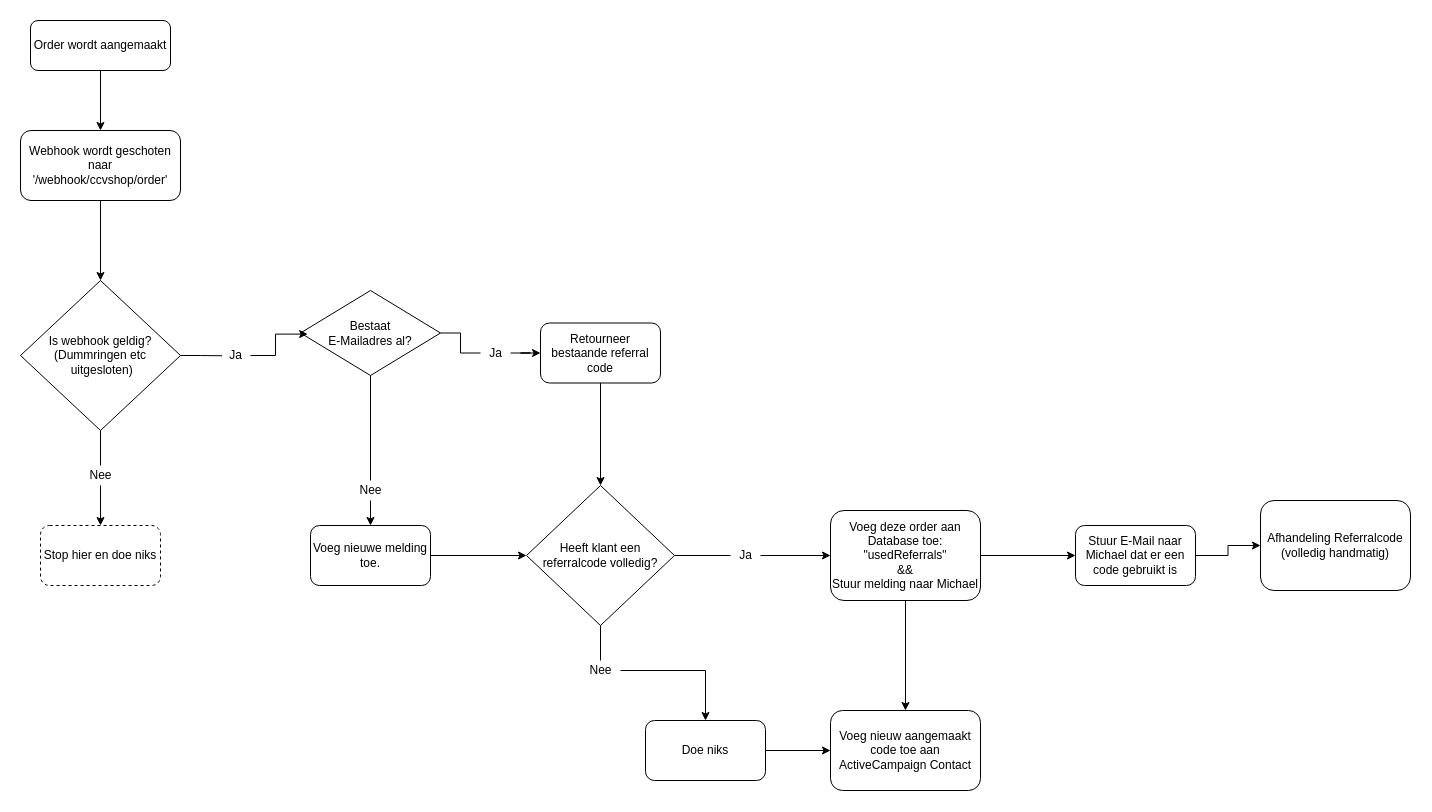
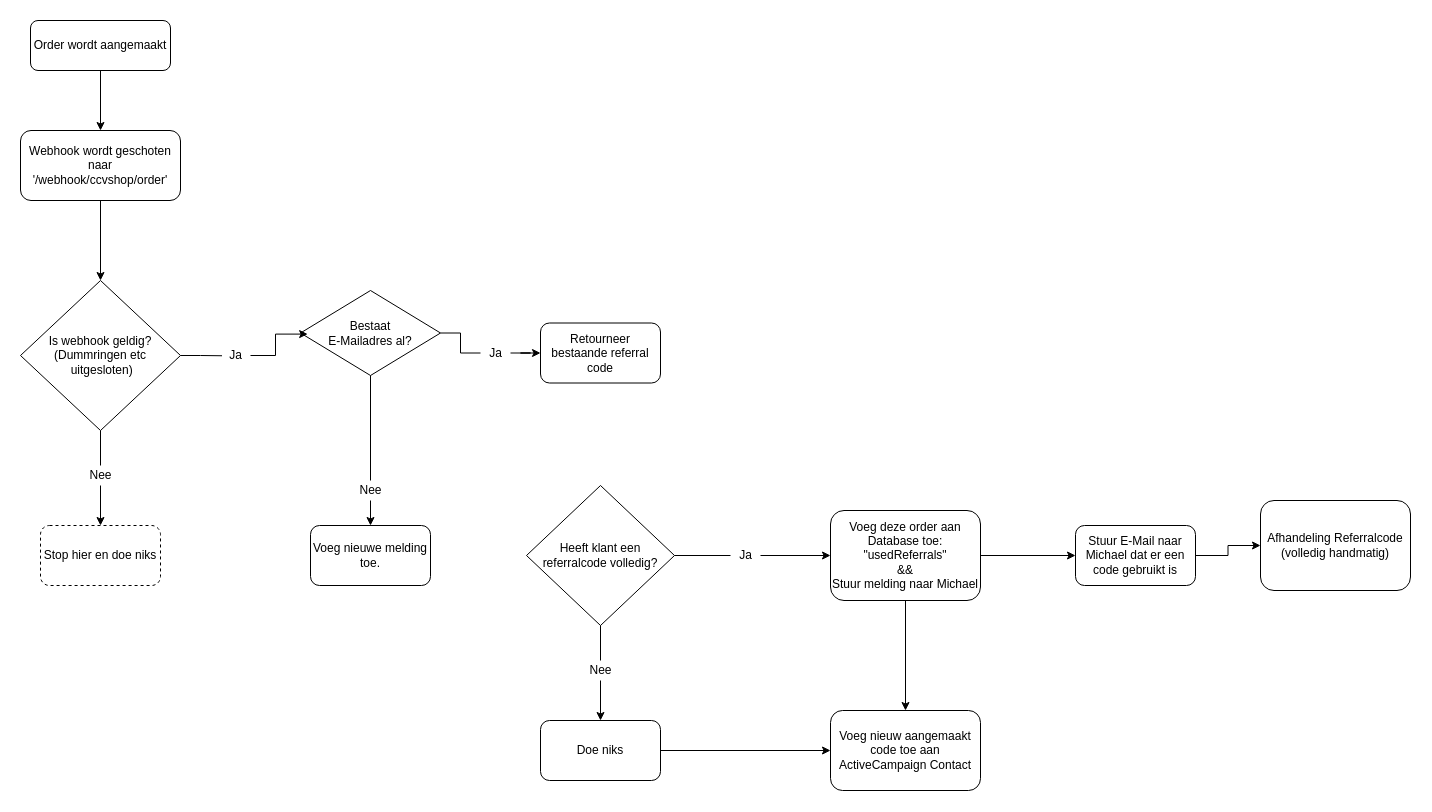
(601, 431) -> none
(475, 556) -> none
(706, 751) -> (601, 751)
